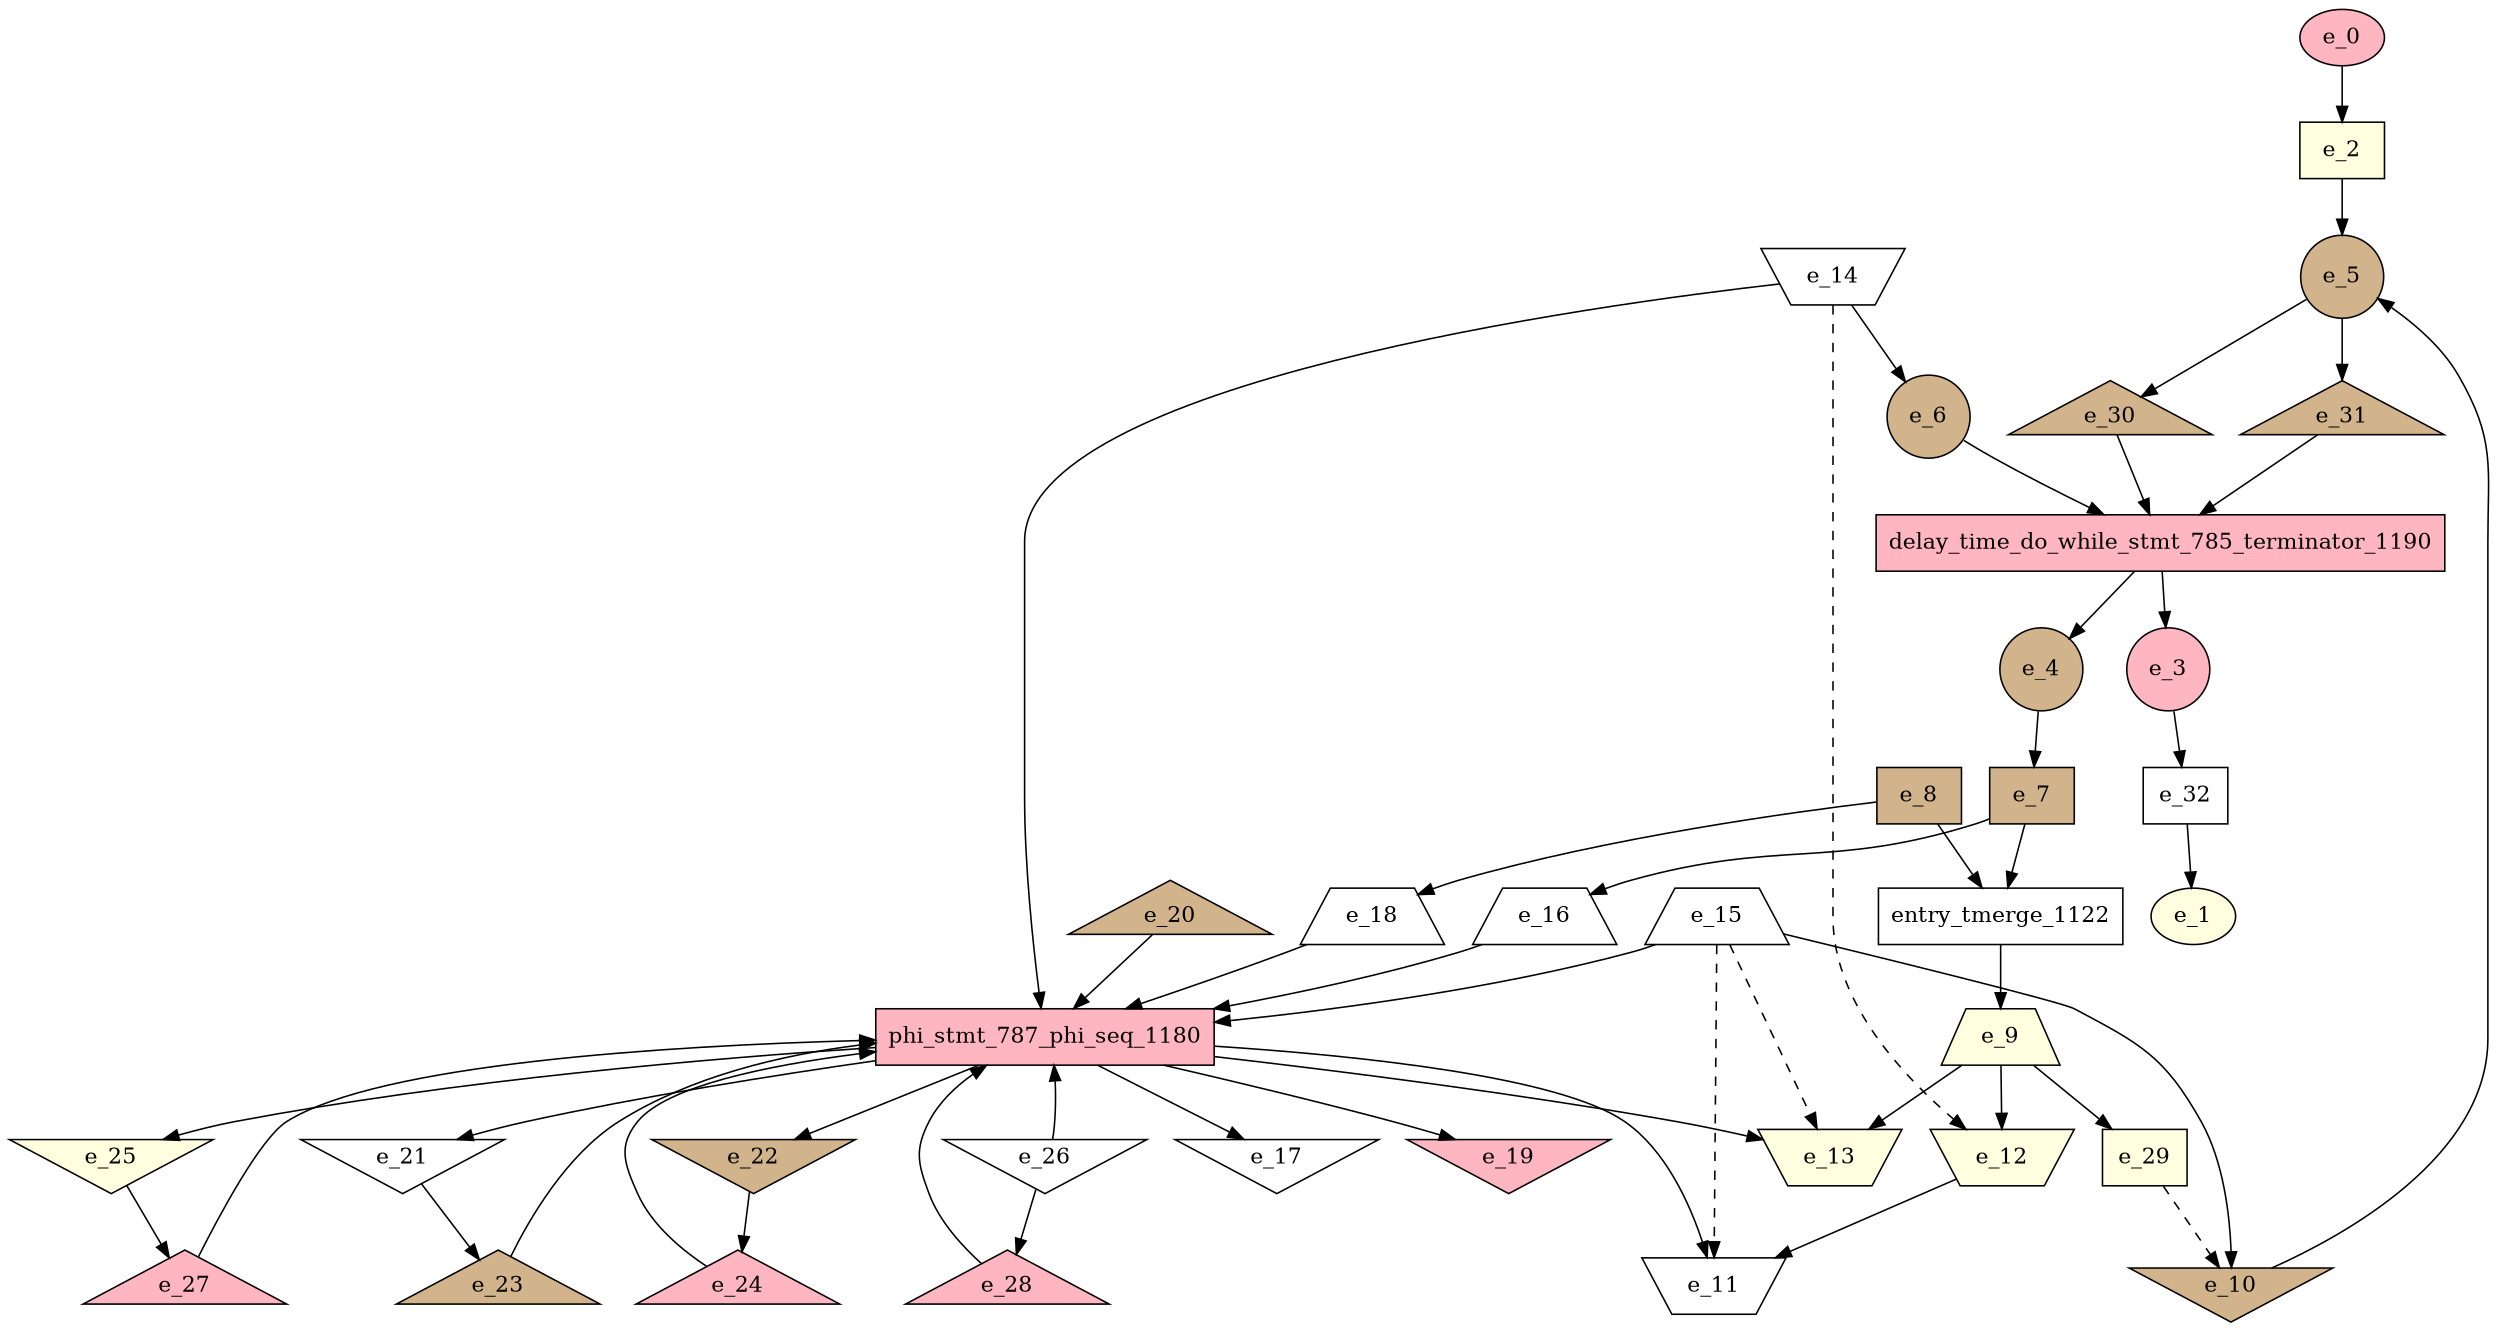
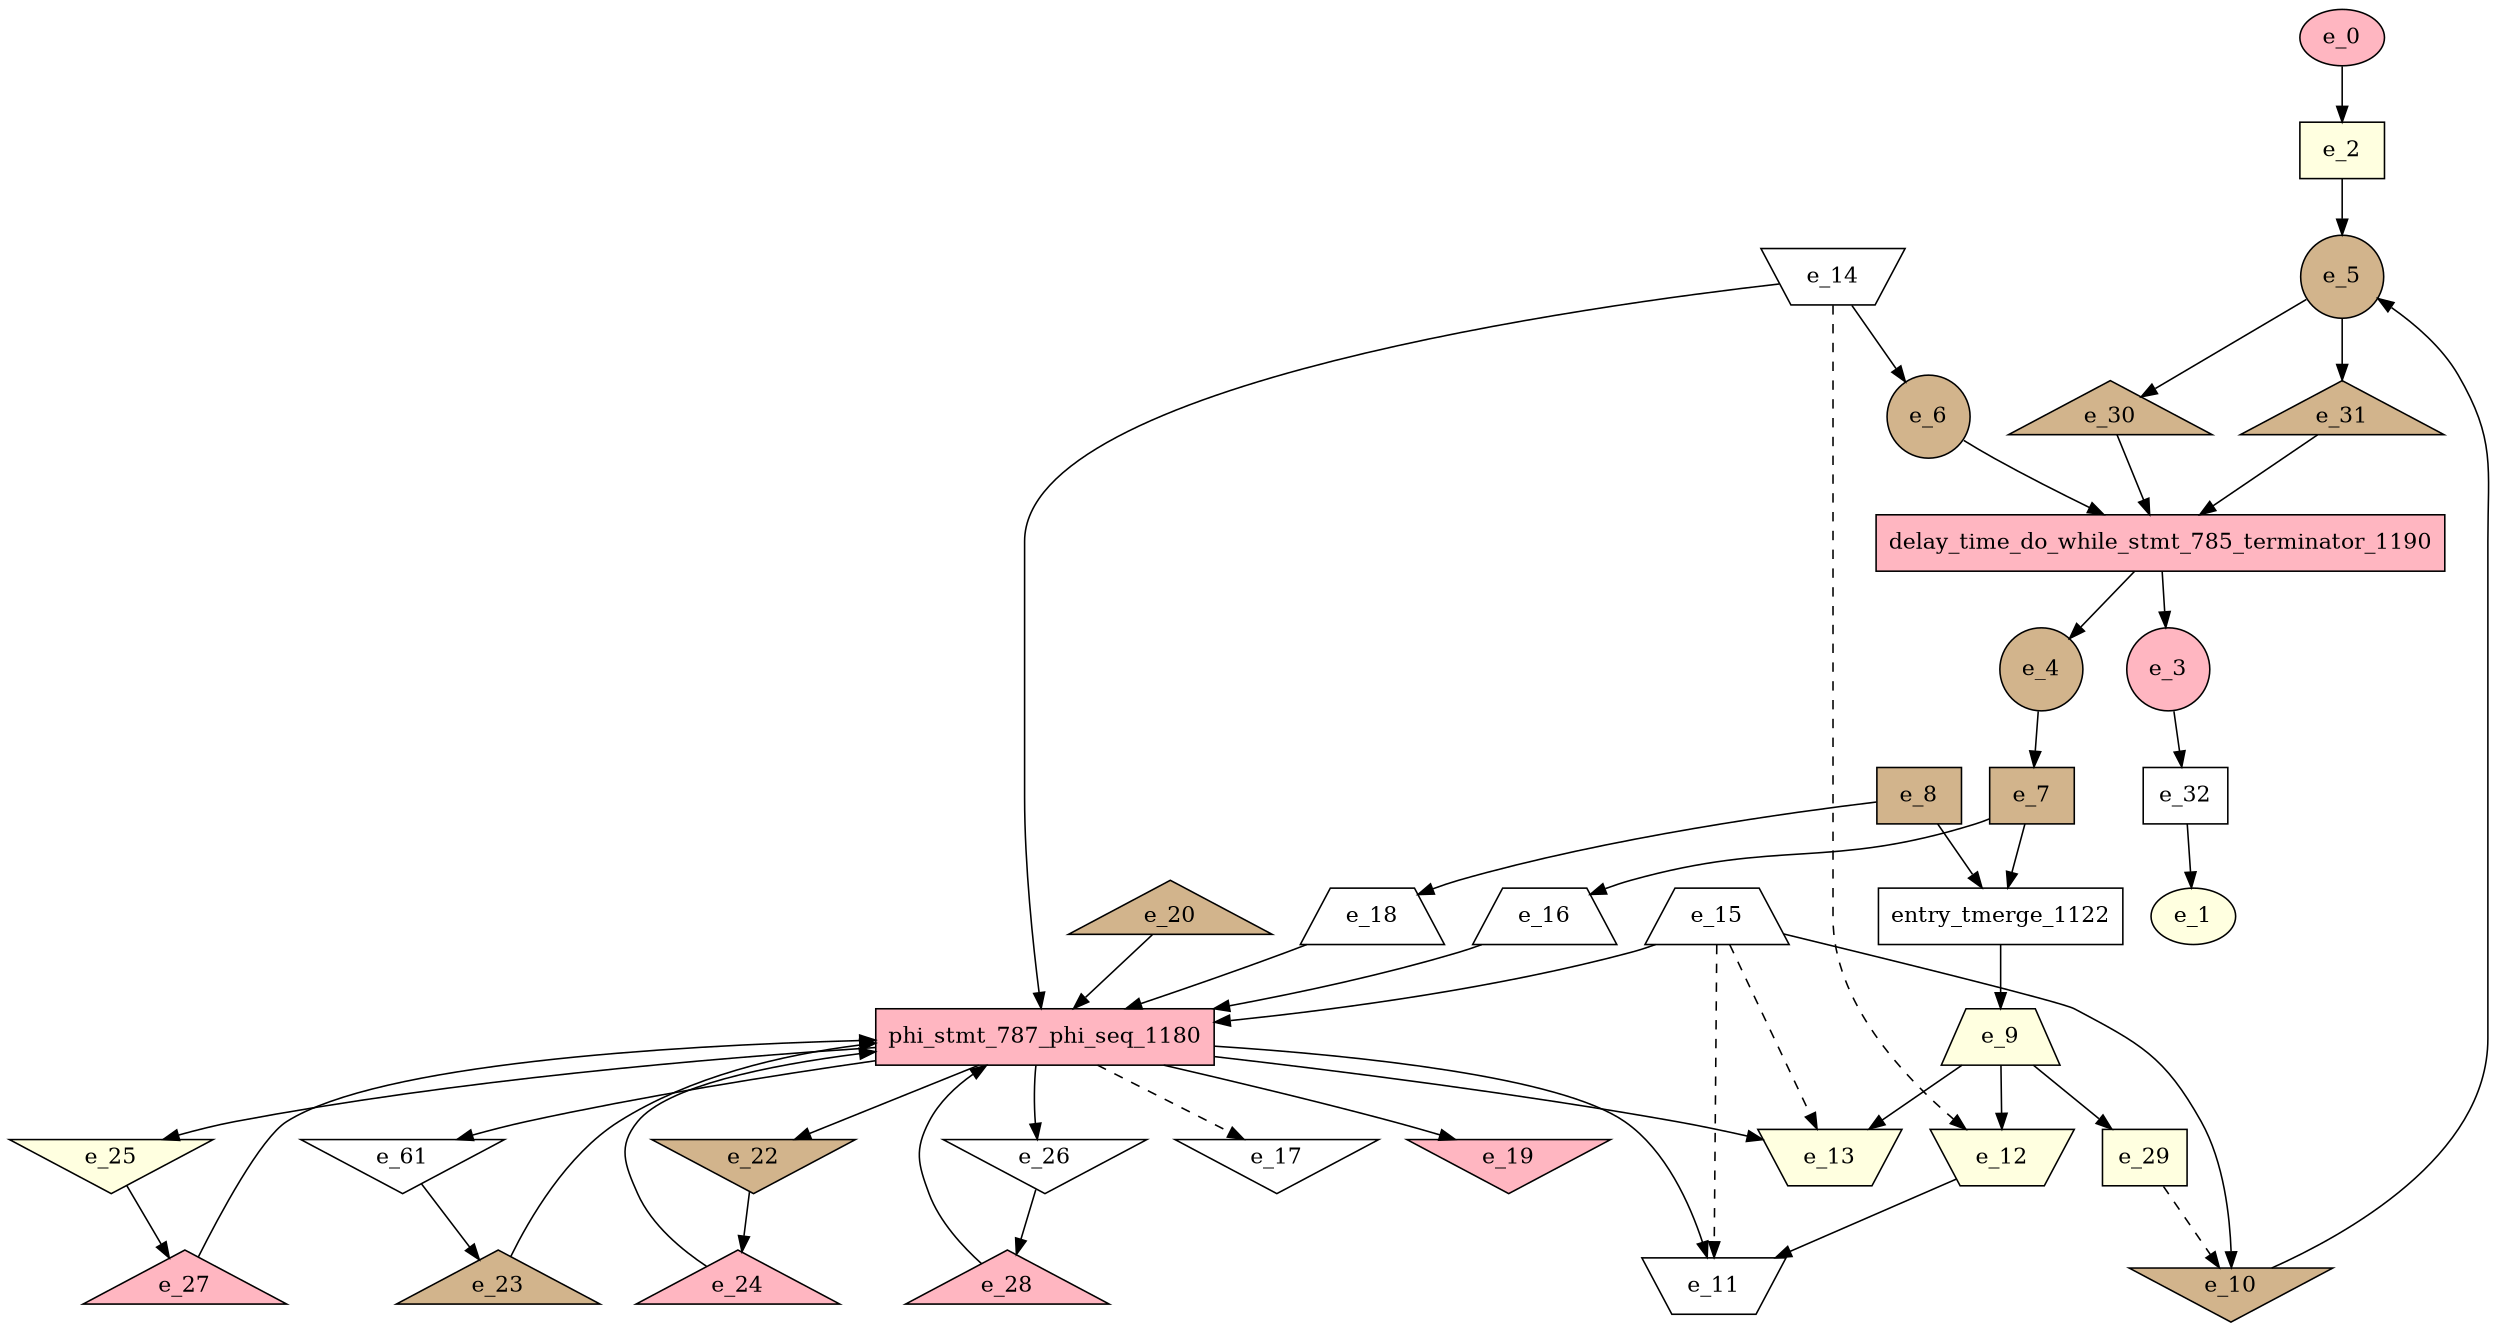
(1163, 1099) -> (1163, 1099)
(1055, 1110) -> (1034, 1094)
(403, 1158) -> (403, 1158)
